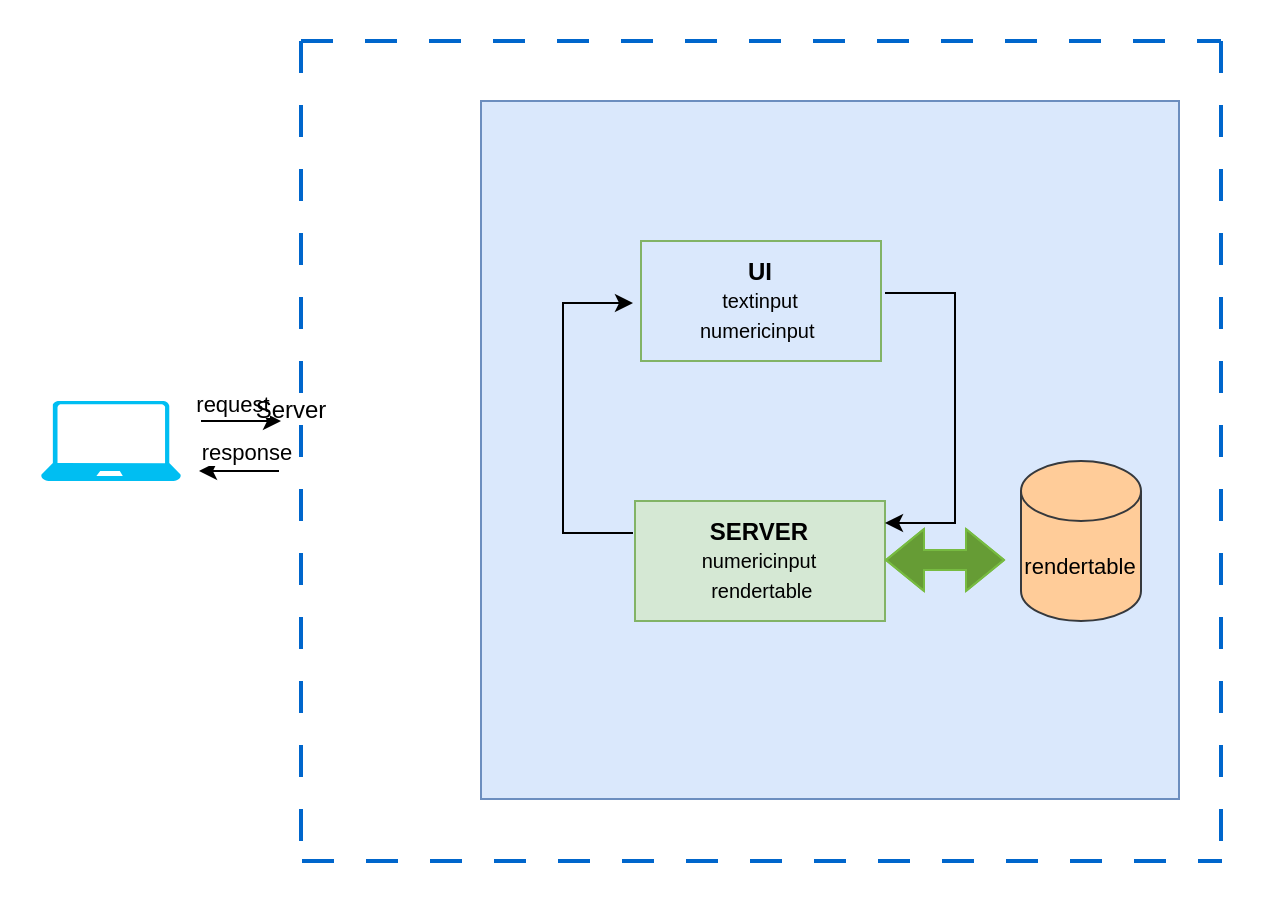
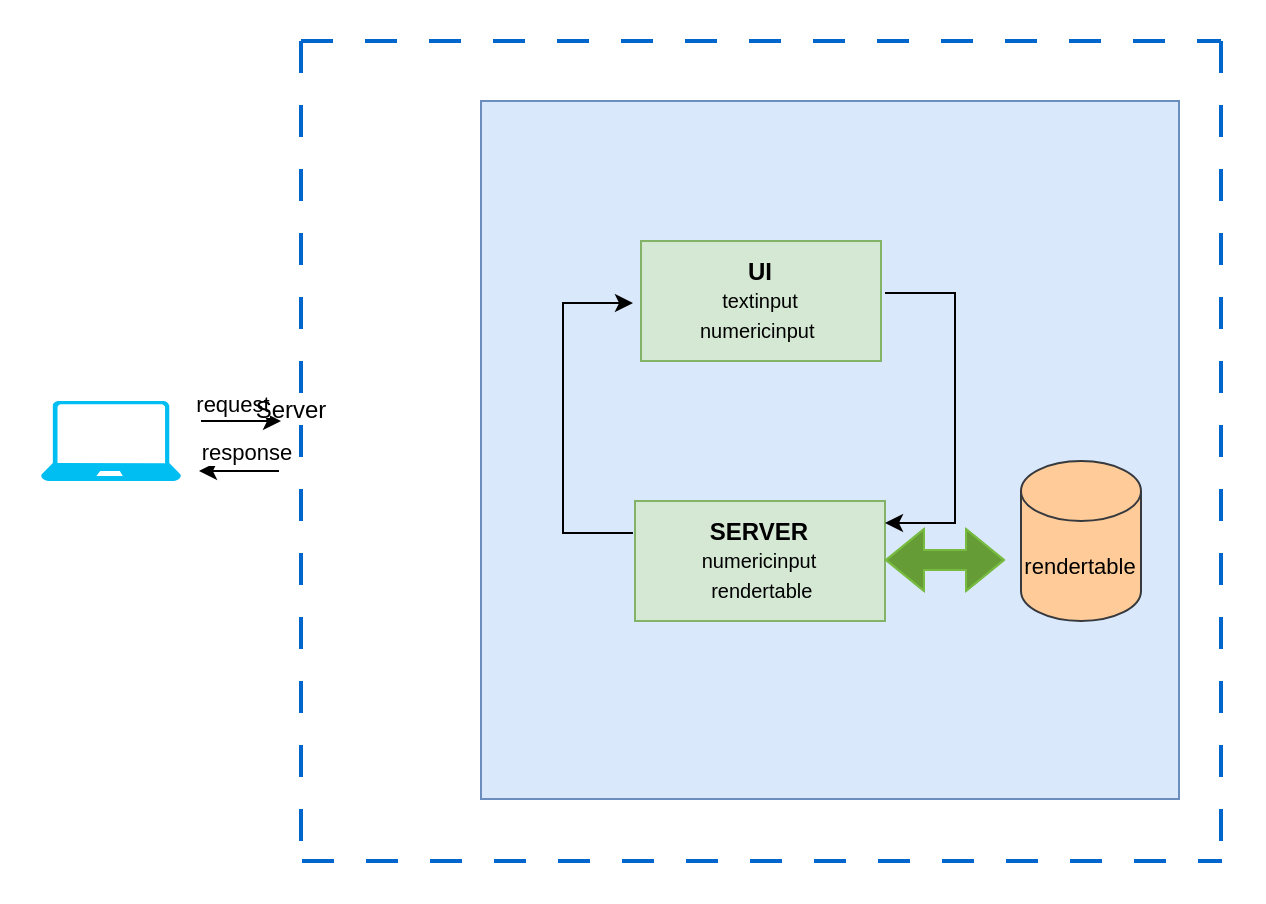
(761, 301) -> (761, 301)
